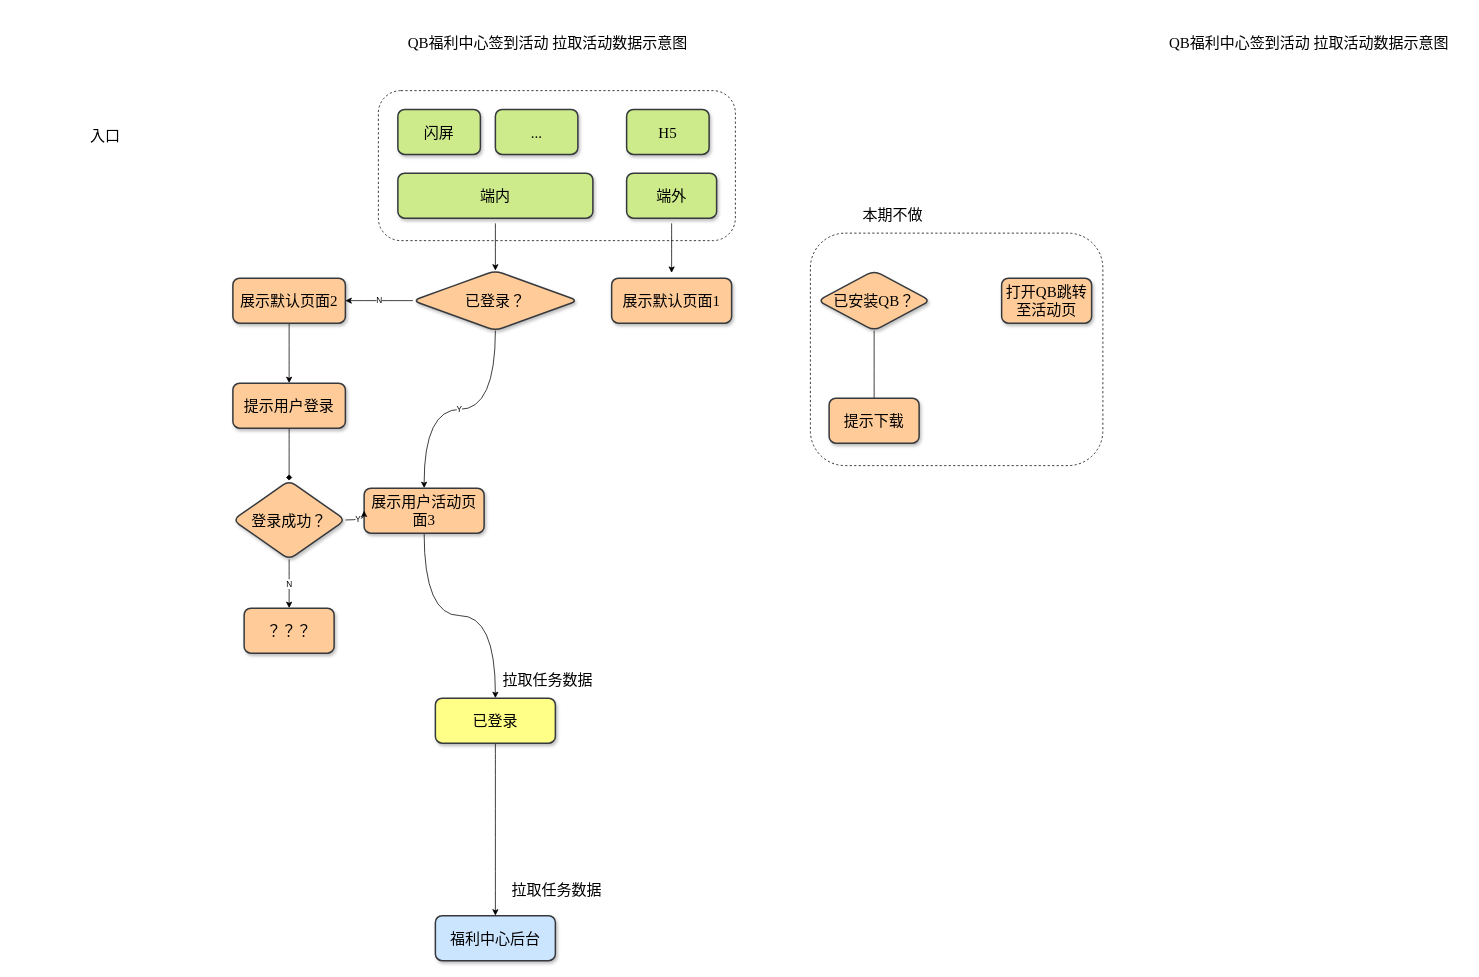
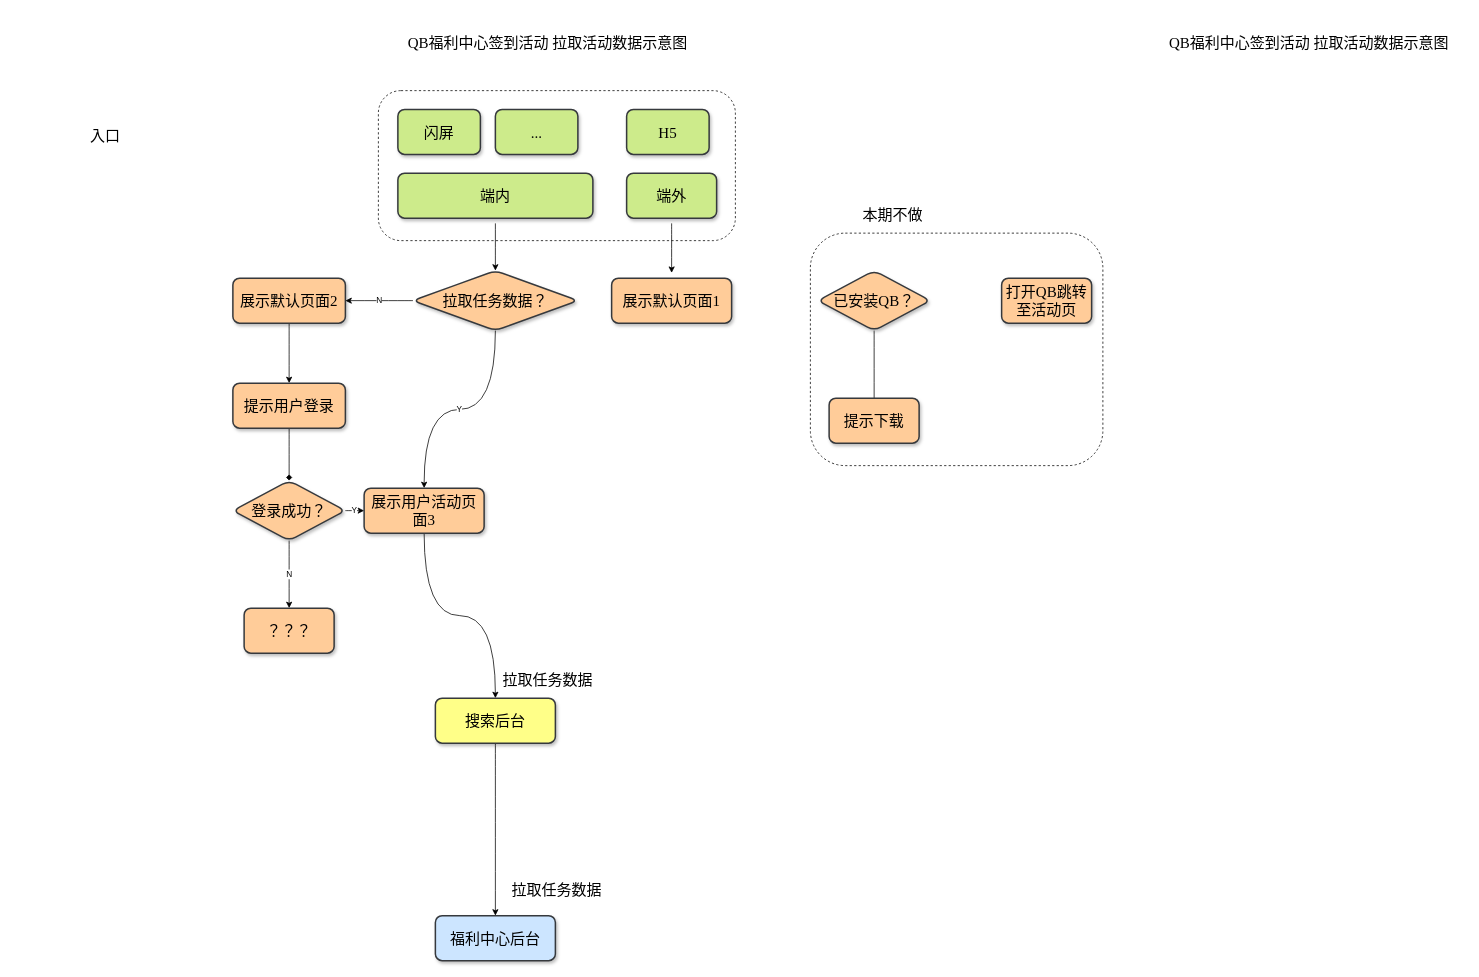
(495, 300) -> (495, 300)
(289, 520) -> (289, 510)
(495, 720) -> (495, 720)
